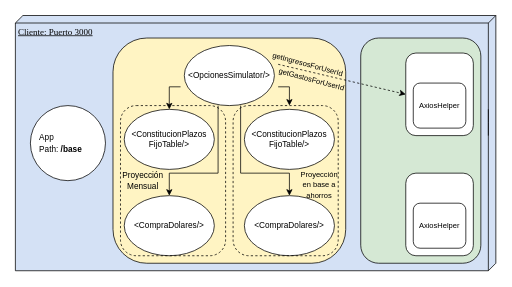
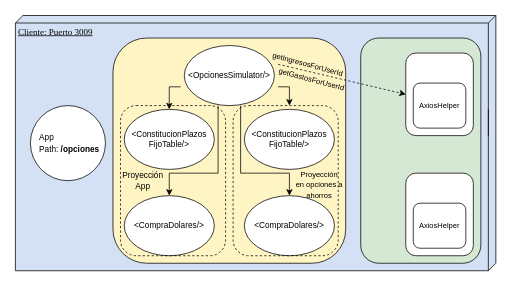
(63, 32) -> (63, 32)
(65, 143) -> (74, 143)
(143, 180) -> (143, 180)
(319, 184) -> (319, 184)
